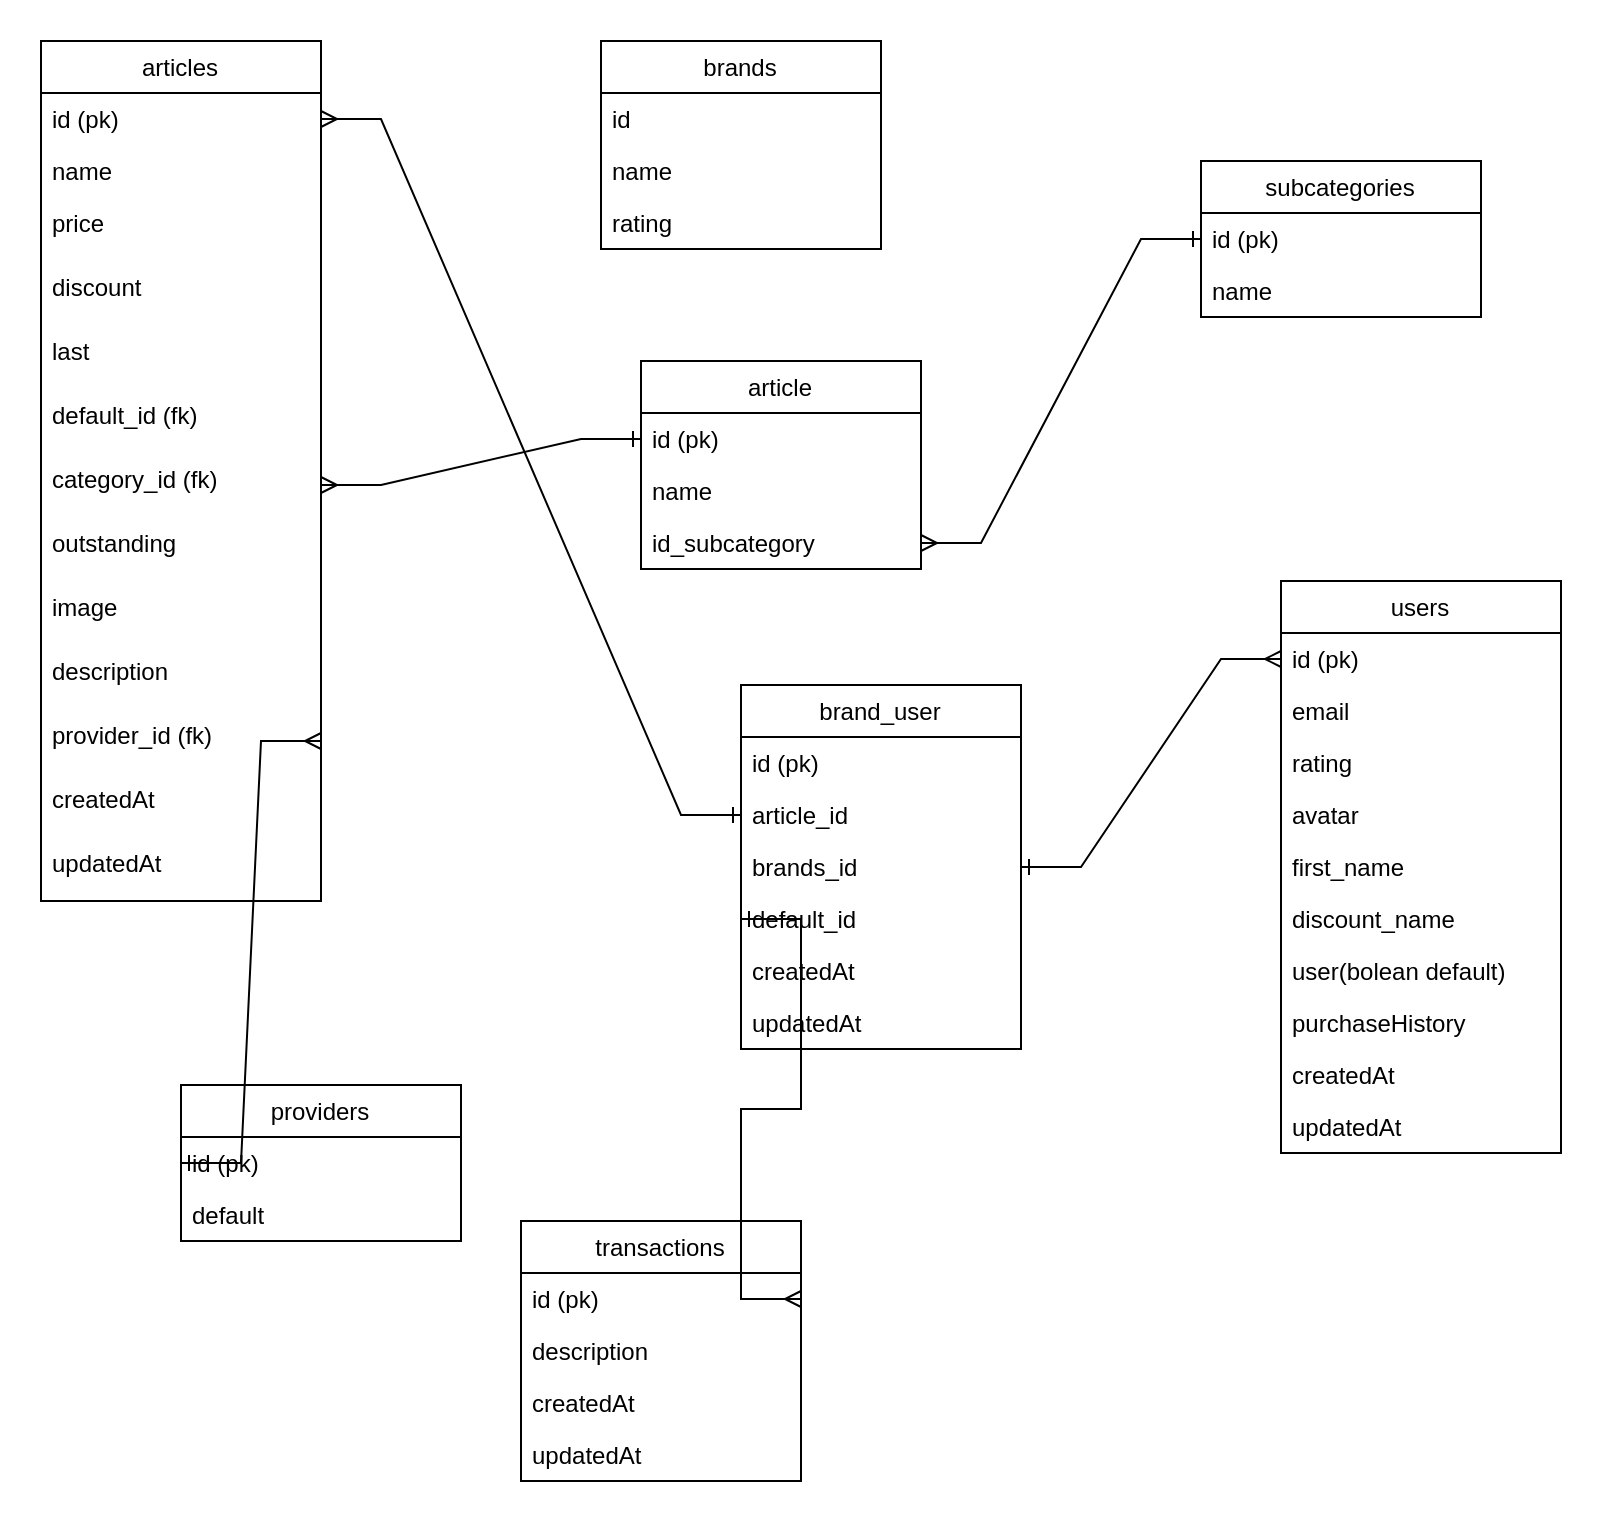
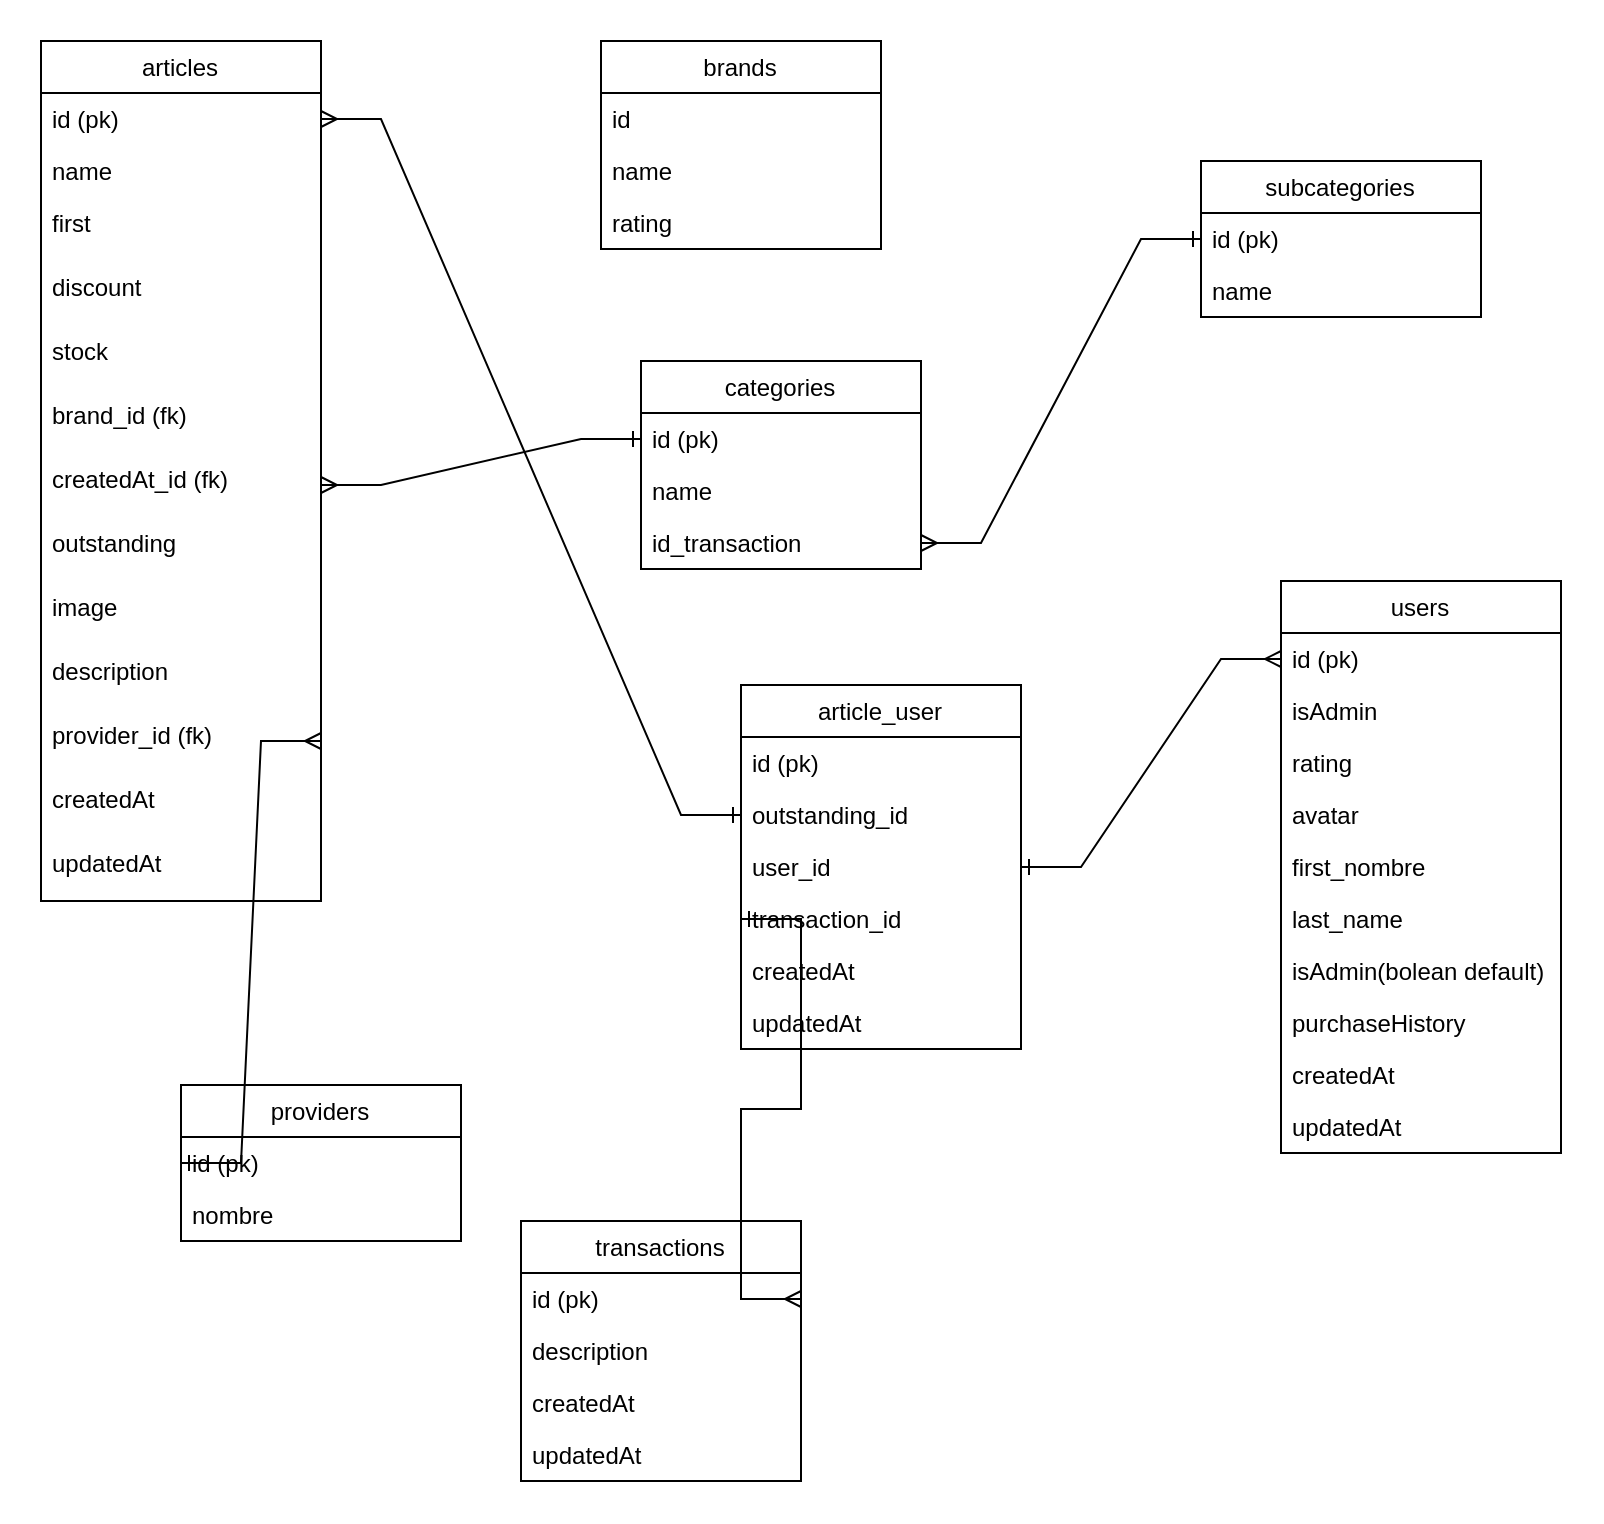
(82, 224) -> (82, 224)
(76, 352) -> (86, 352)
(780, 388) -> (780, 388)
(143, 416) -> (133, 416)
(153, 480) -> (160, 480)
(743, 544) -> (740, 544)
(880, 712) -> (880, 712)
(1319, 712) -> (1333, 712)
(810, 816) -> (840, 816)
(809, 868) -> (796, 868)
(1356, 868) -> (1370, 868)
(813, 920) -> (840, 920)
(1376, 920) -> (1349, 920)
(1417, 972) -> (1431, 972)
(236, 1216) -> (232, 1216)
